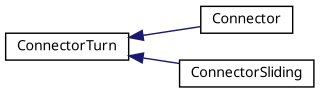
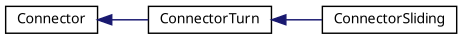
(172, 31) -> (130, 20)
